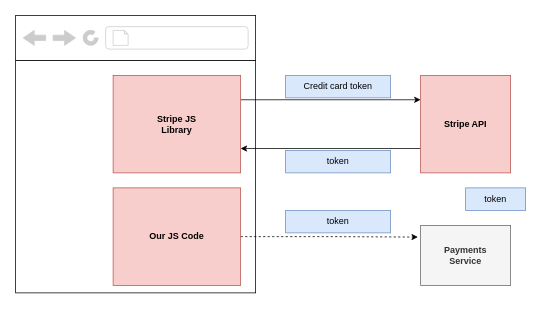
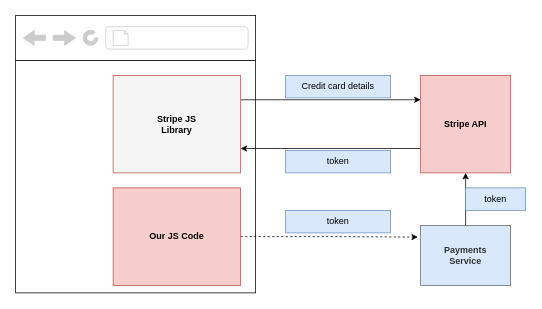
(338, 87) -> (338, 87)
(177, 124) -> (177, 124)
none -> (465, 217)
(465, 255) -> (465, 255)
